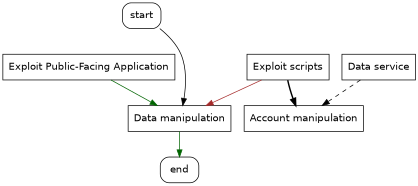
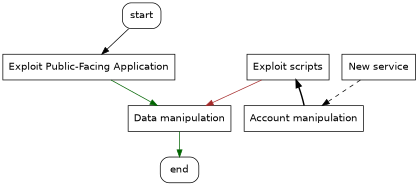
(183, 60) -> (118, 39)
(379, 67) -> (379, 67)
(290, 90) -> (302, 96)
